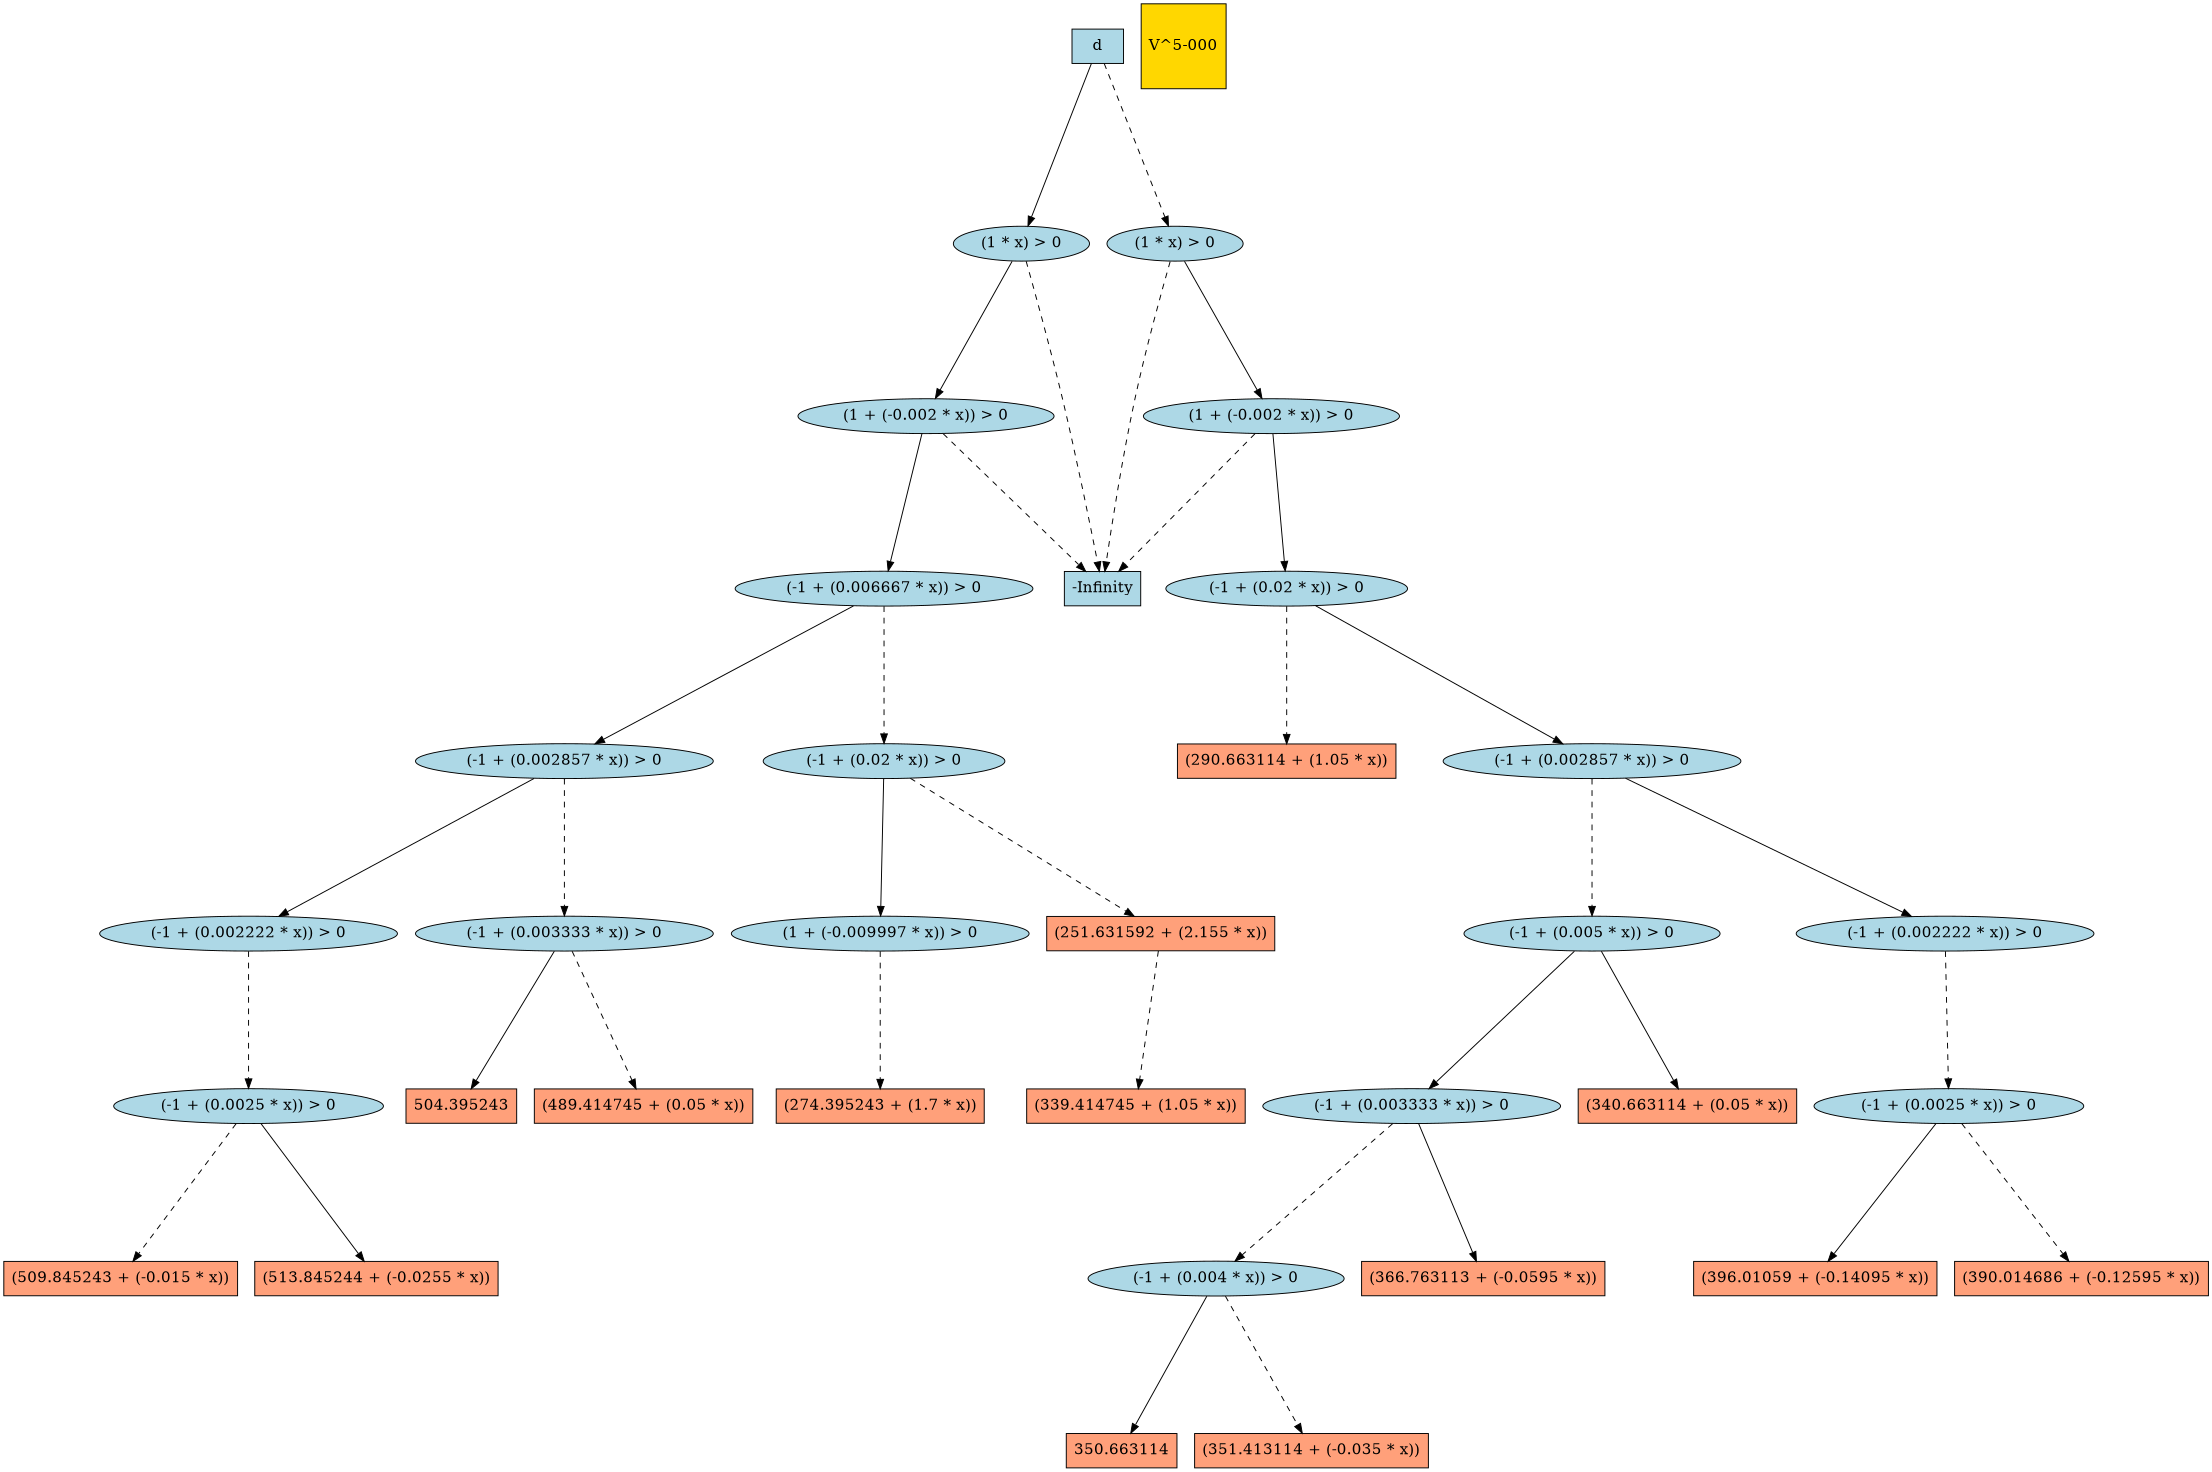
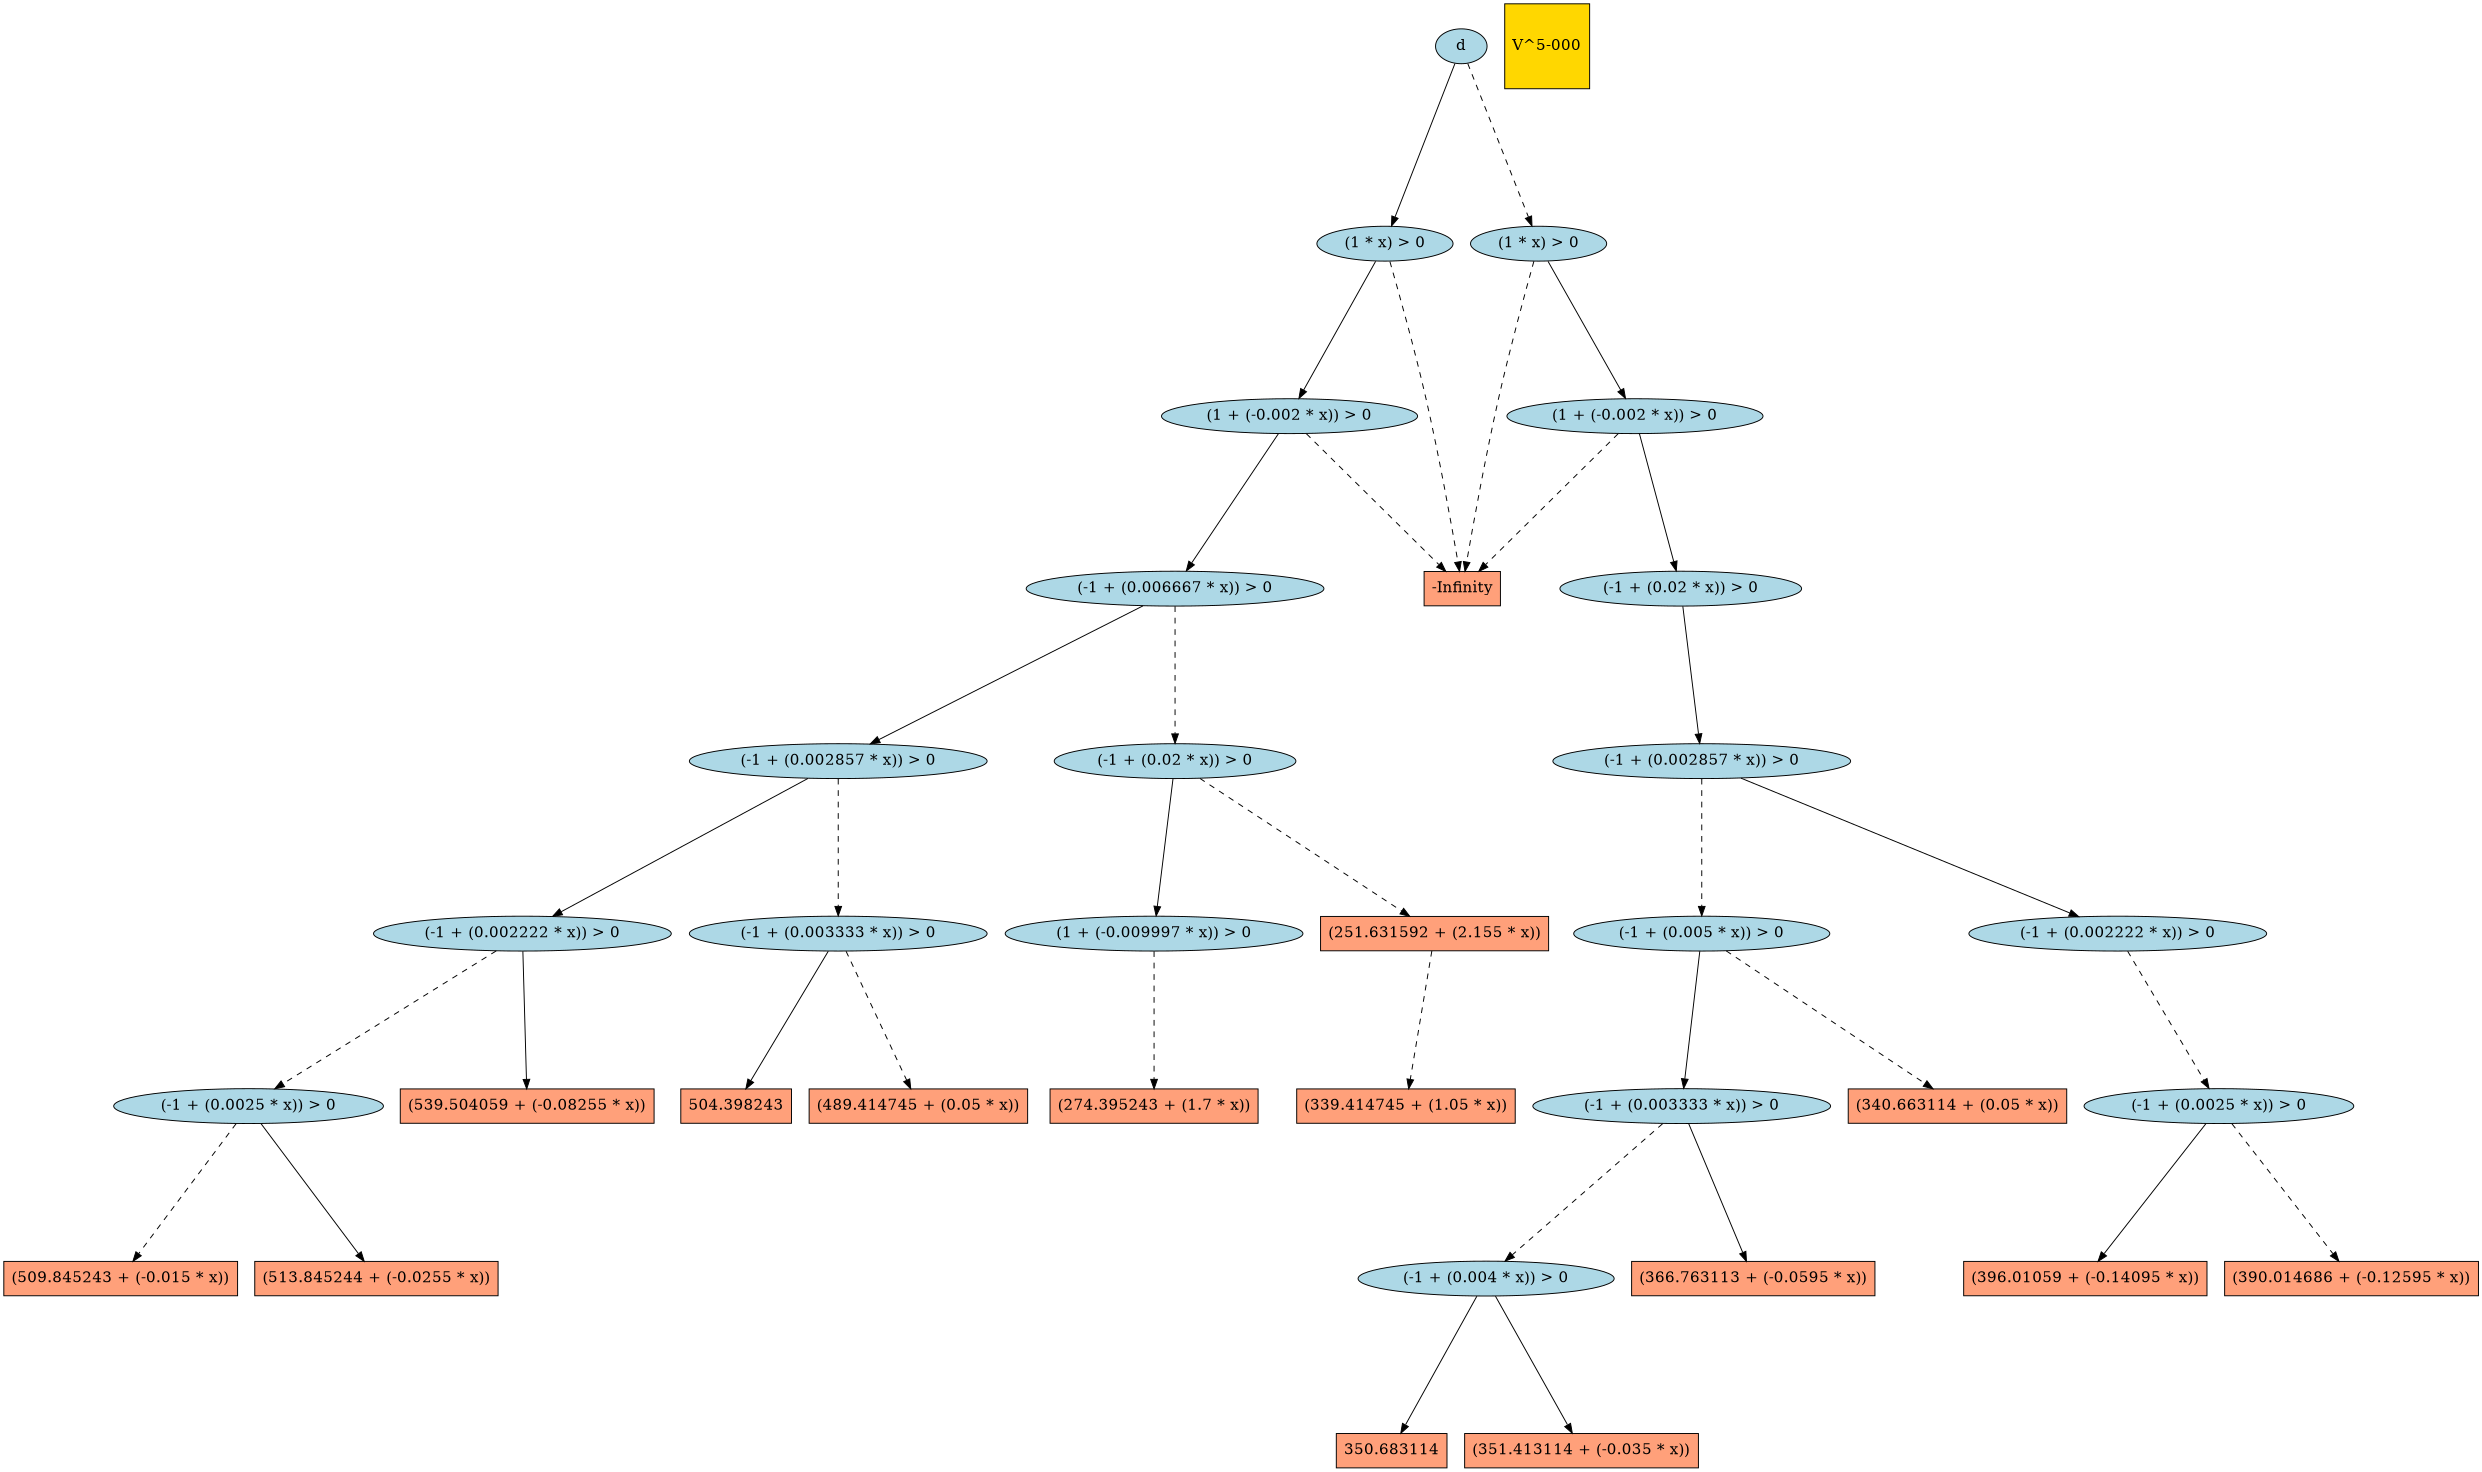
(1098, 46) -> (1461, 46)
(1103, 589) -> (1462, 589)
(1287, 761) -> none
(1637, 1016) -> (1826, 1017)
(461, 1106) -> (736, 1106)
none -> (527, 1106)
(1261, 1360) -> (1531, 1360)
(1122, 1451) -> (1392, 1451)
